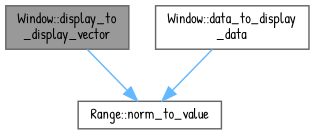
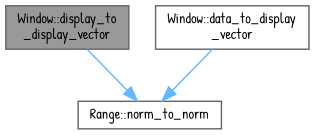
(232, 27) -> (232, 27)
(150, 115) -> (150, 115)
